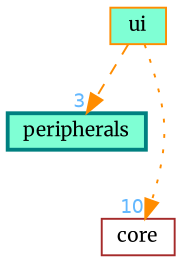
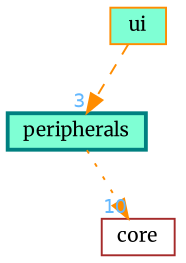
(164, 122) -> (103, 176)
